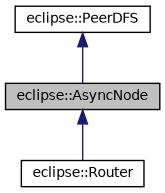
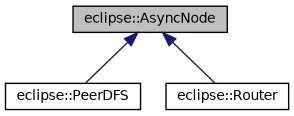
(83, 65) -> (107, 63)
